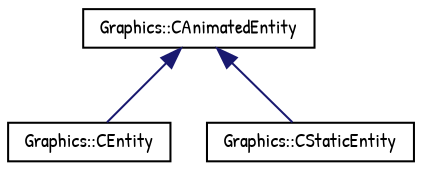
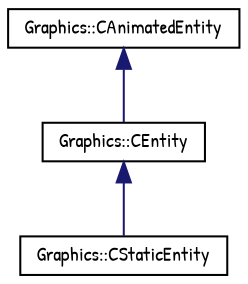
(262, 93) -> (124, 209)
